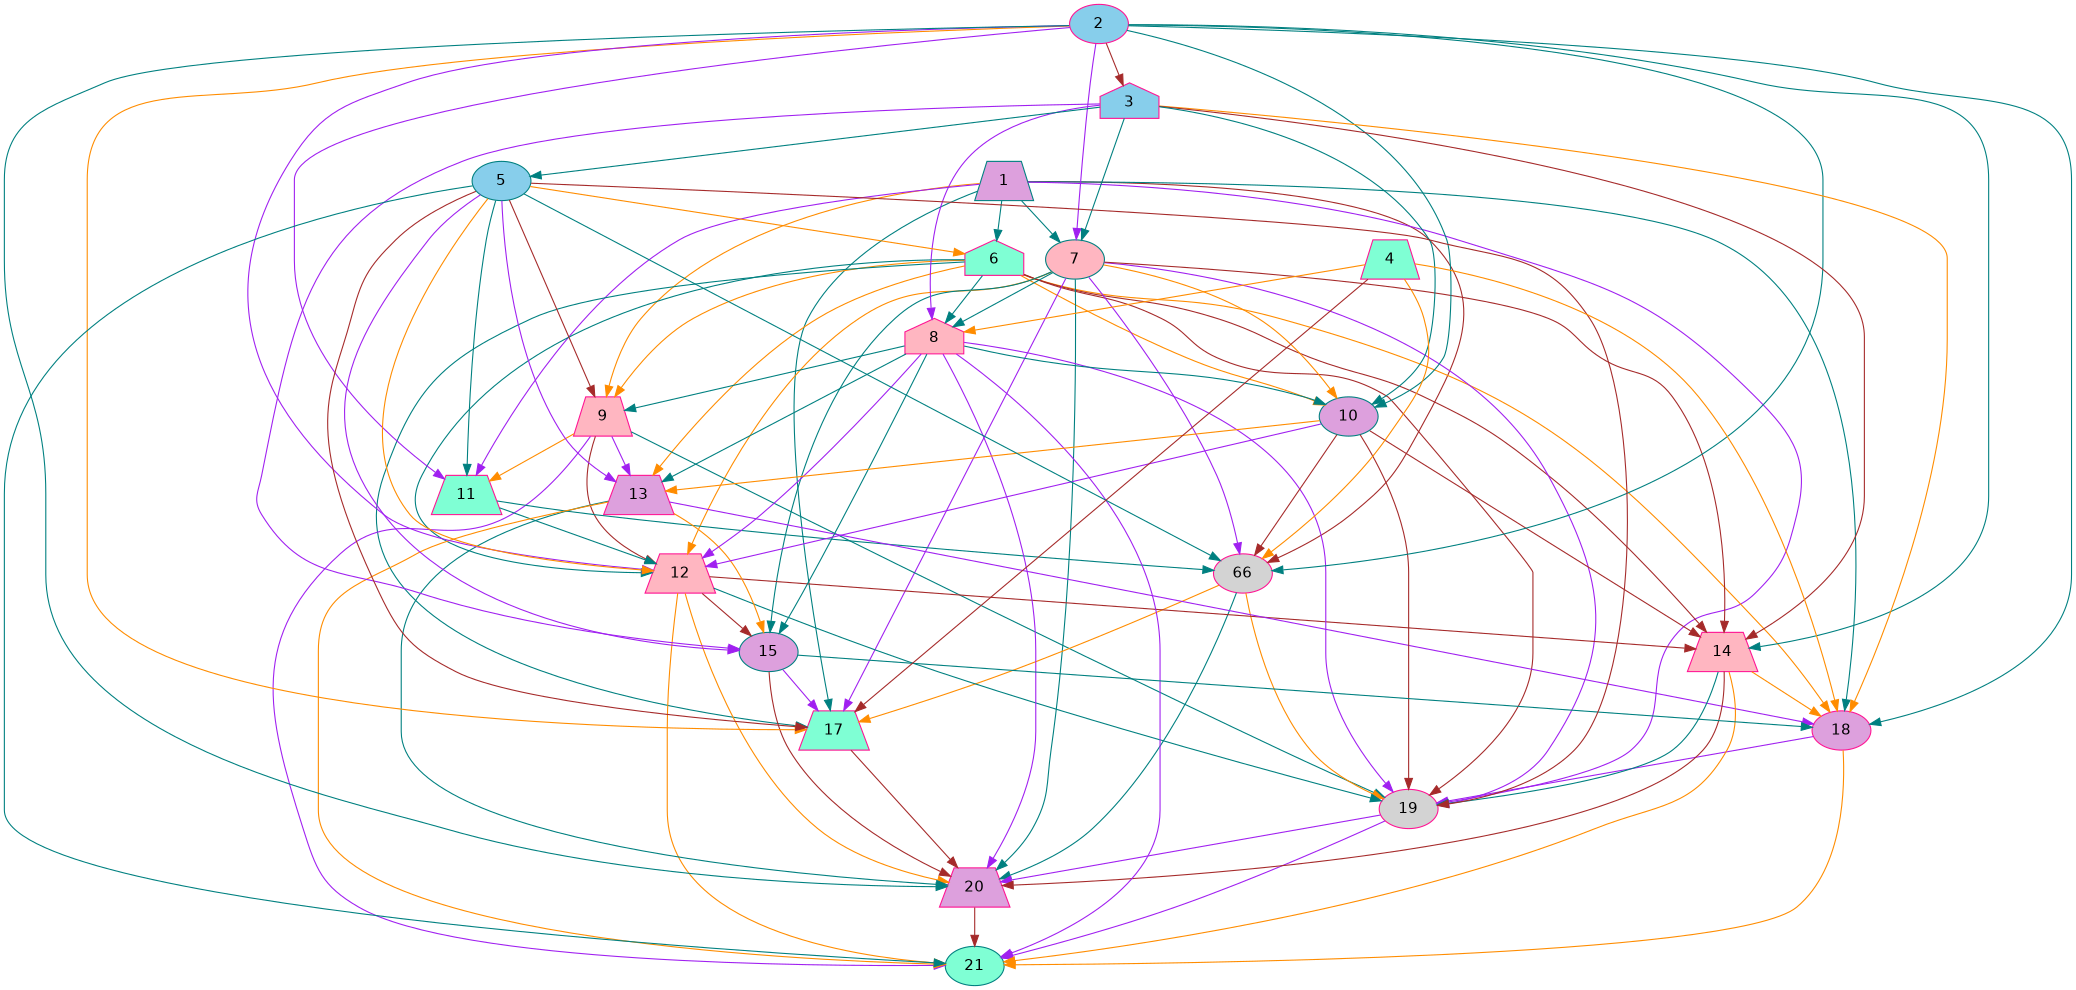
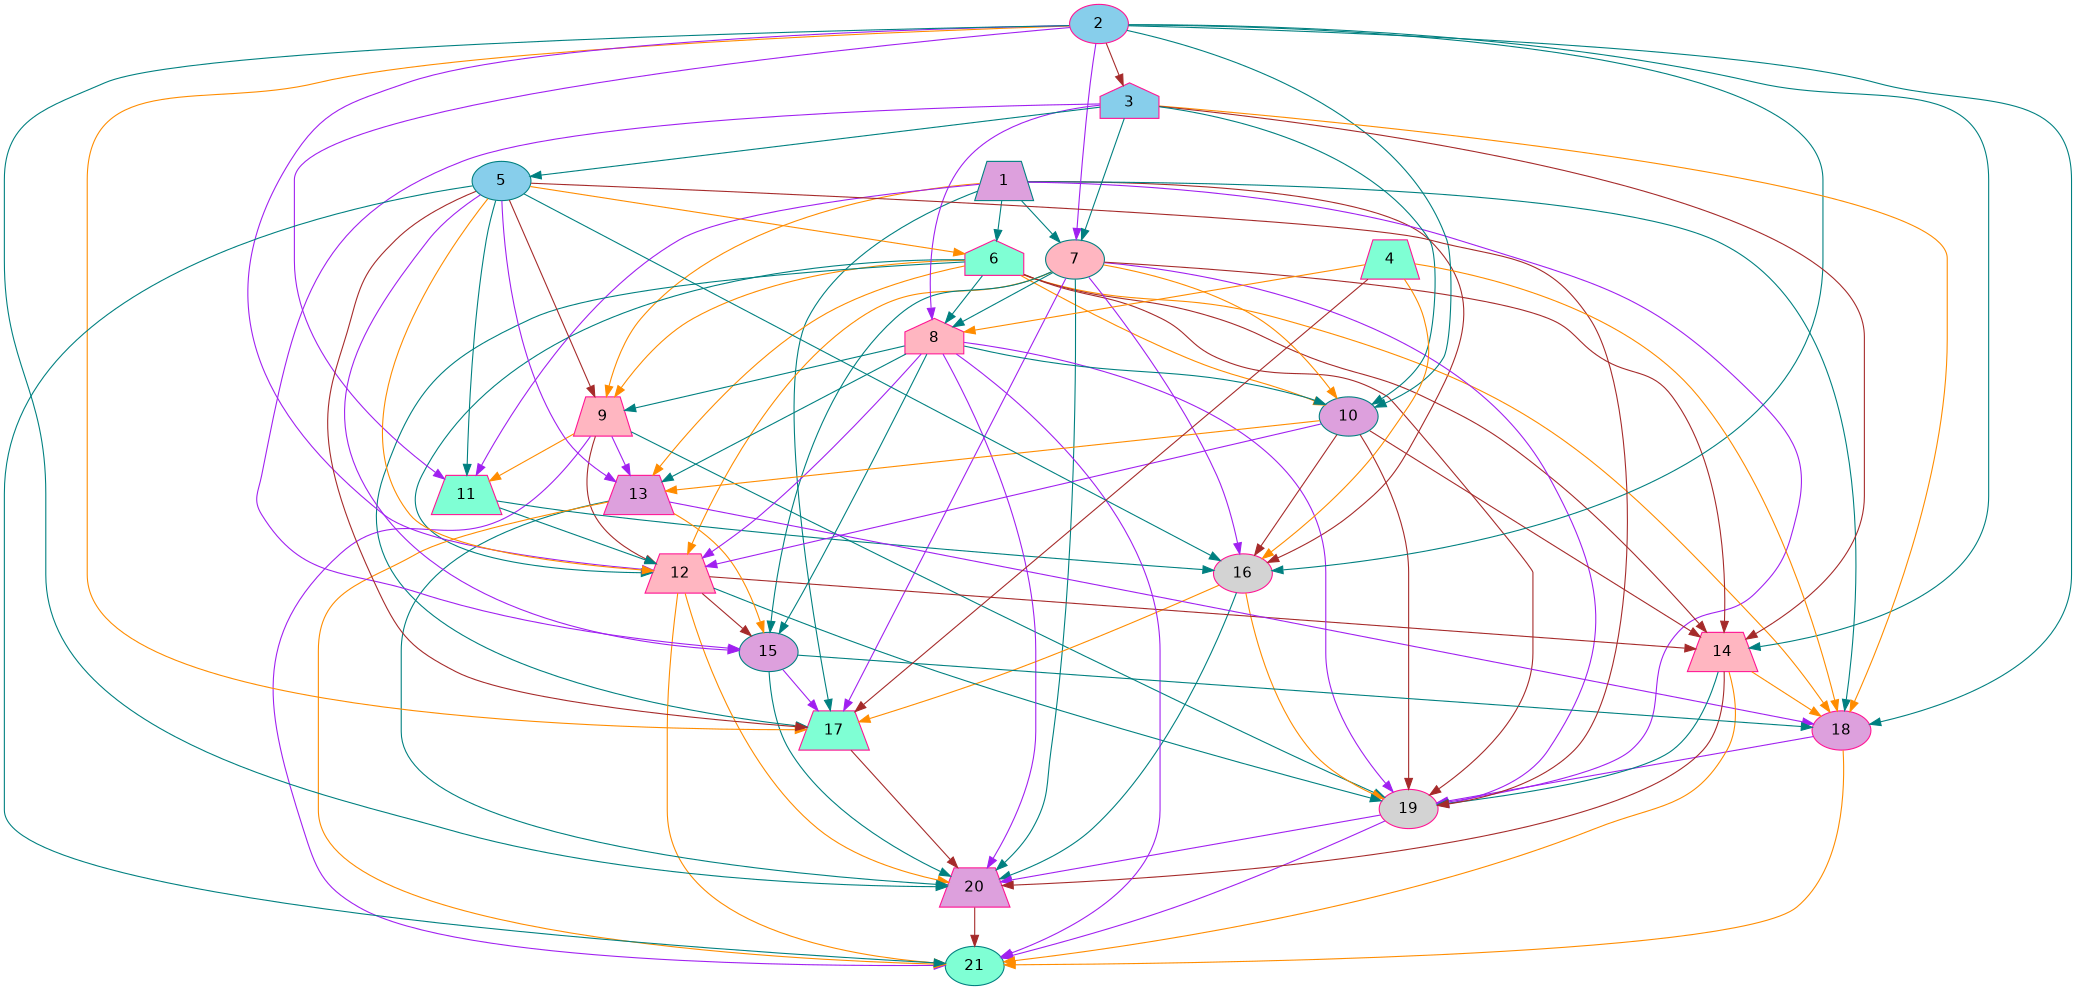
(1243, 573) -> (1243, 573)
(826, 794) -> (826, 794)
